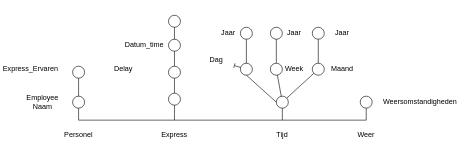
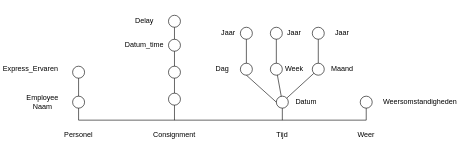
(216, 60) -> (222, 69)
(123, 69) -> (144, 21)
none -> (306, 102)
(174, 135) -> (174, 135)
